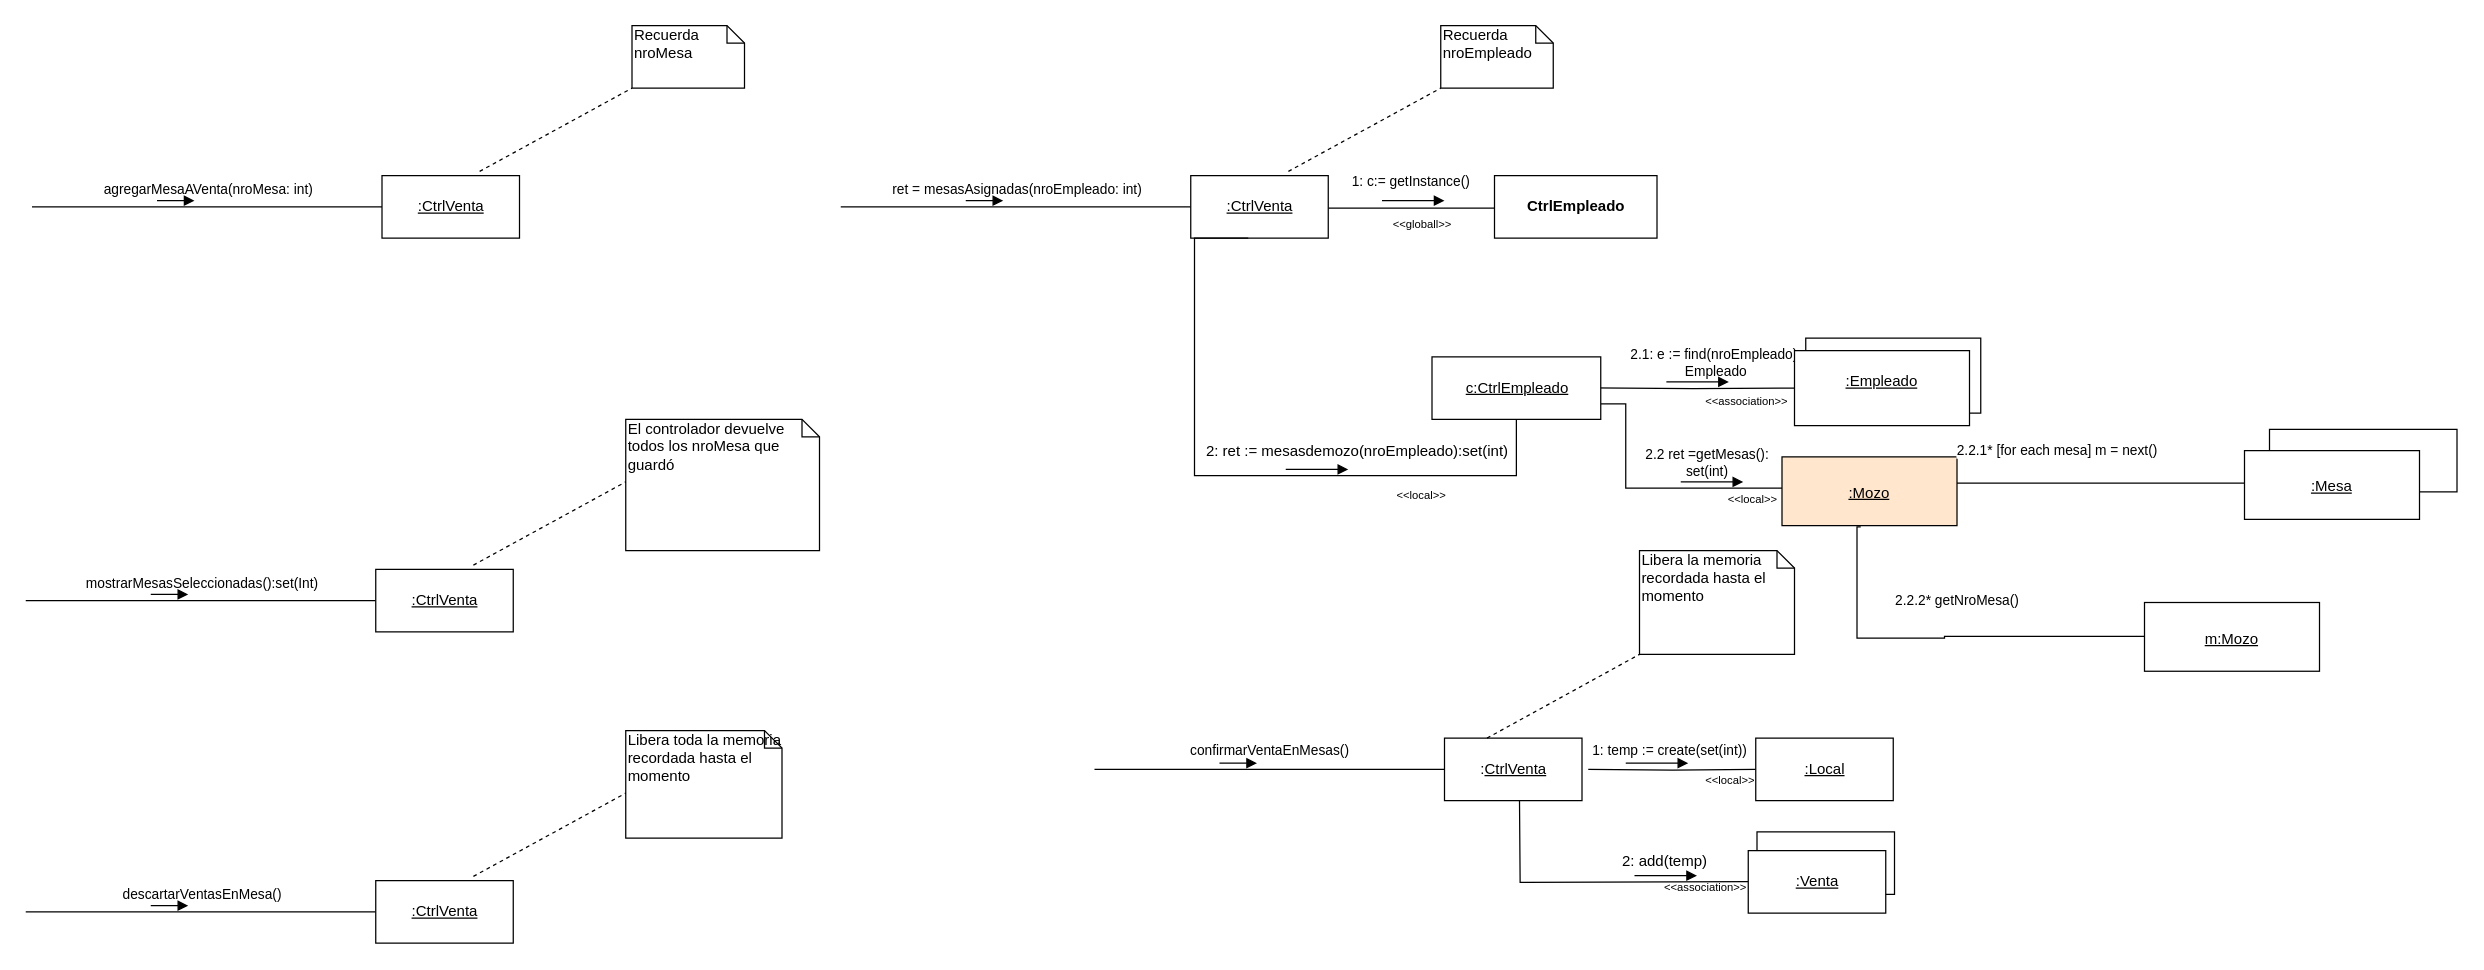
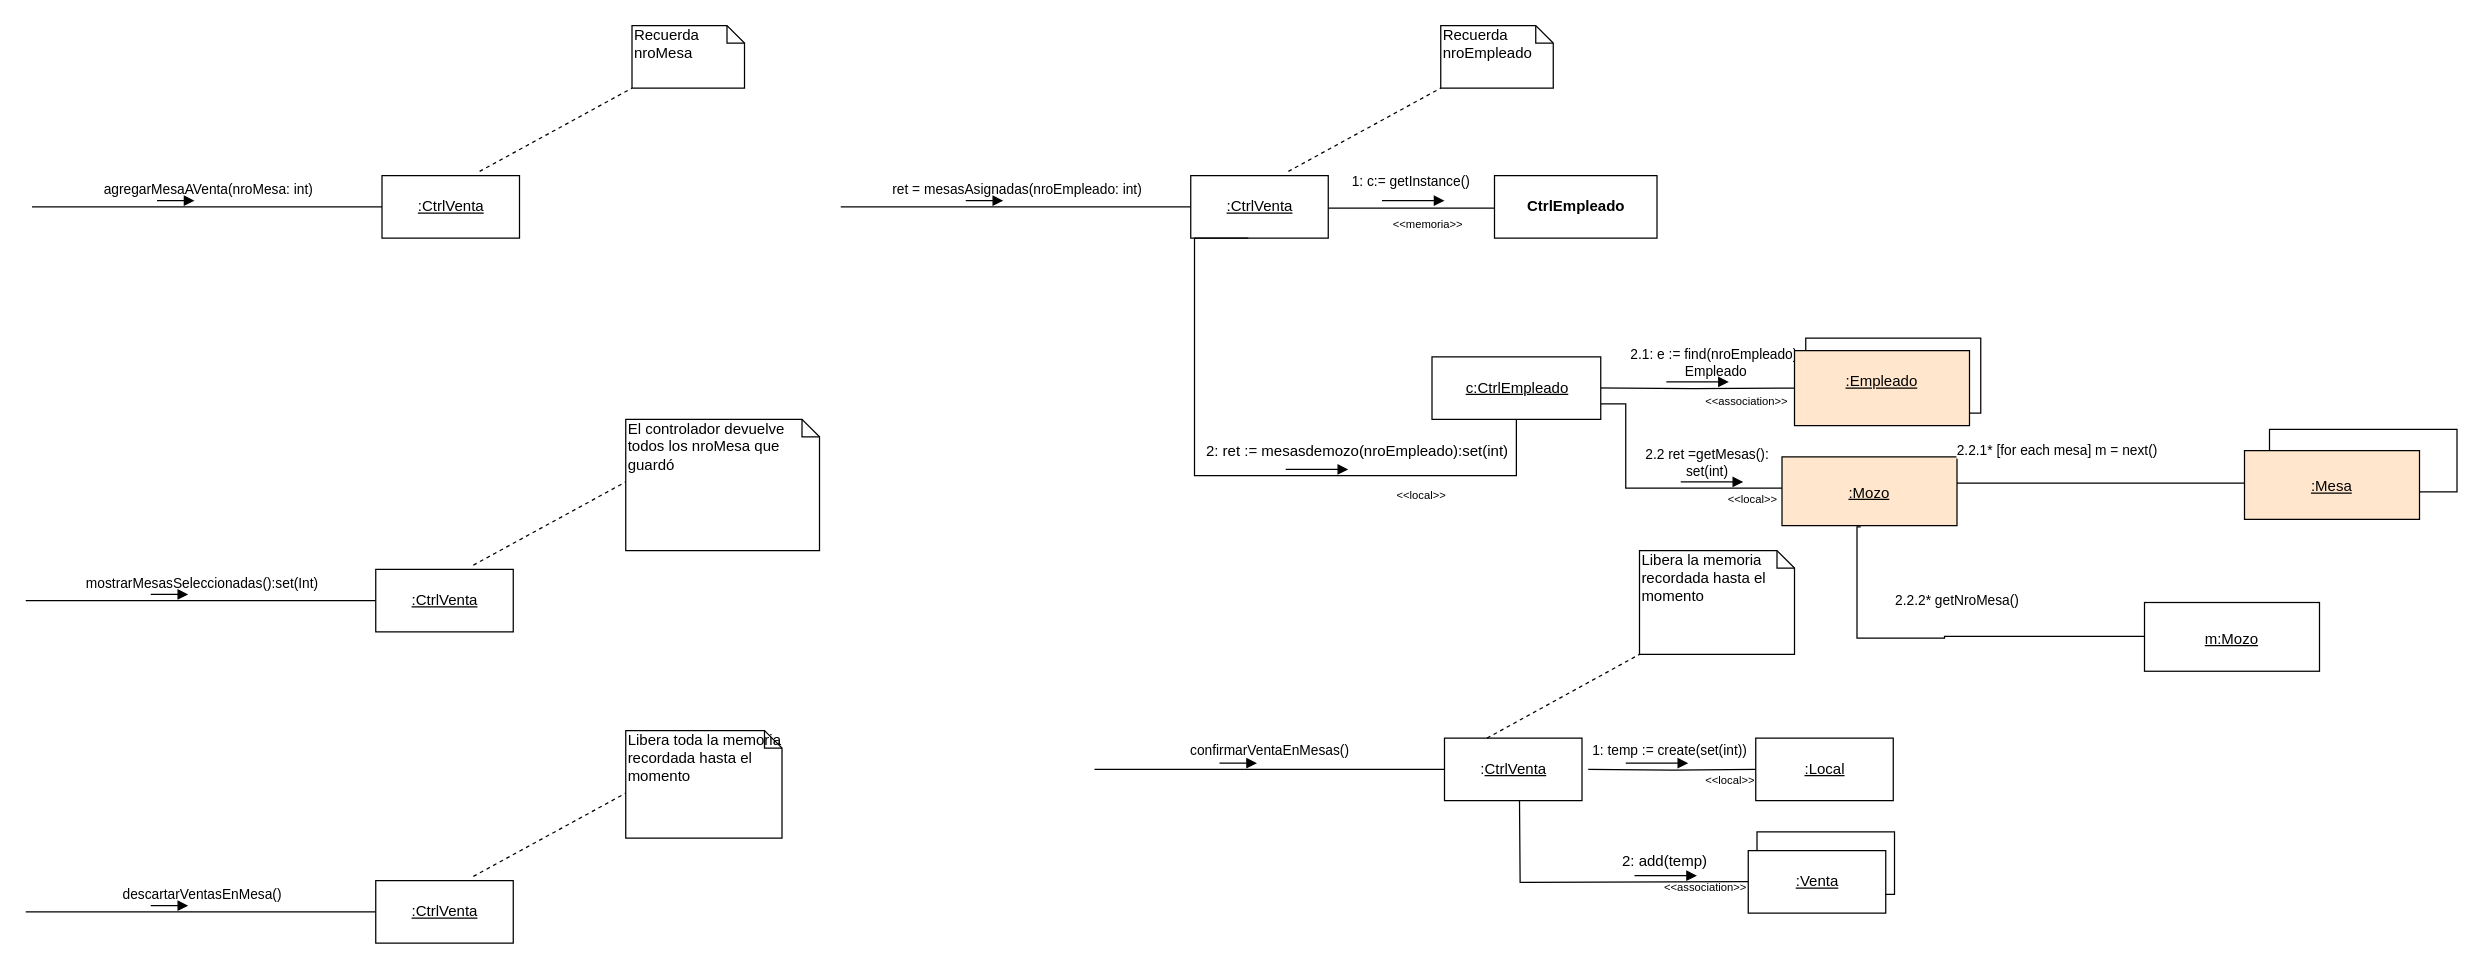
(1433, 223) -> (1437, 223)
(1882, 388) -> (1882, 388)
(2332, 485) -> (2332, 485)
